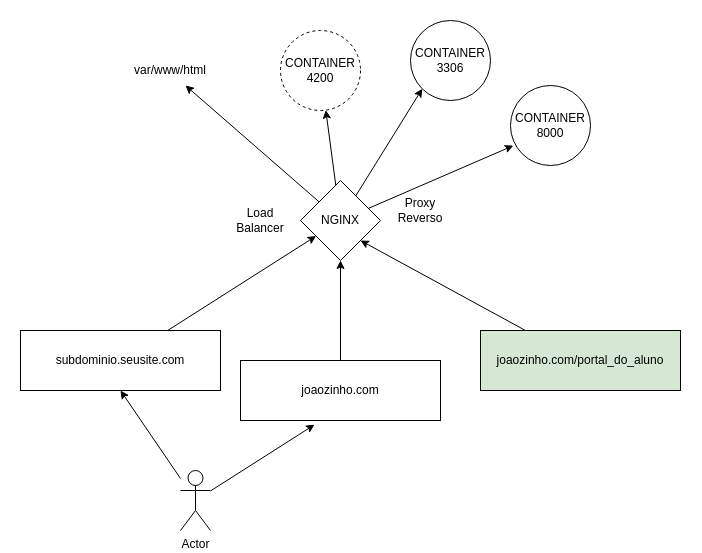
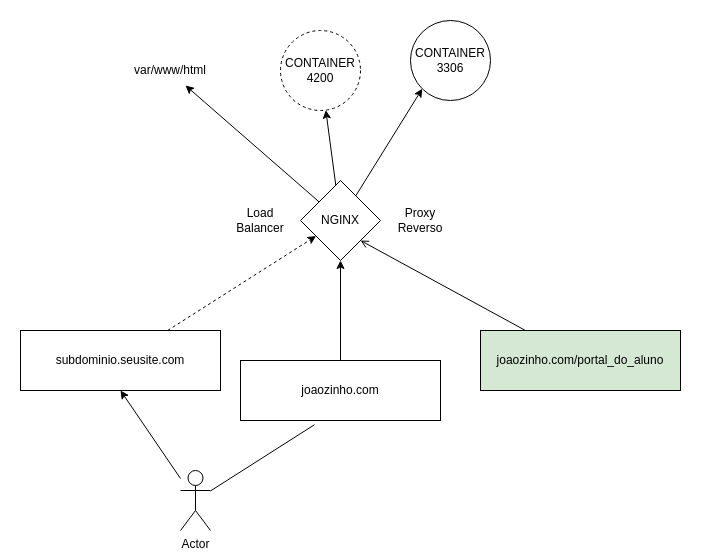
(551, 126) -> none
(437, 178) -> none
(421, 211) -> (421, 221)
(367, 244) -> (365, 243)
(239, 285) -> (239, 285)
(307, 429) -> (310, 427)
